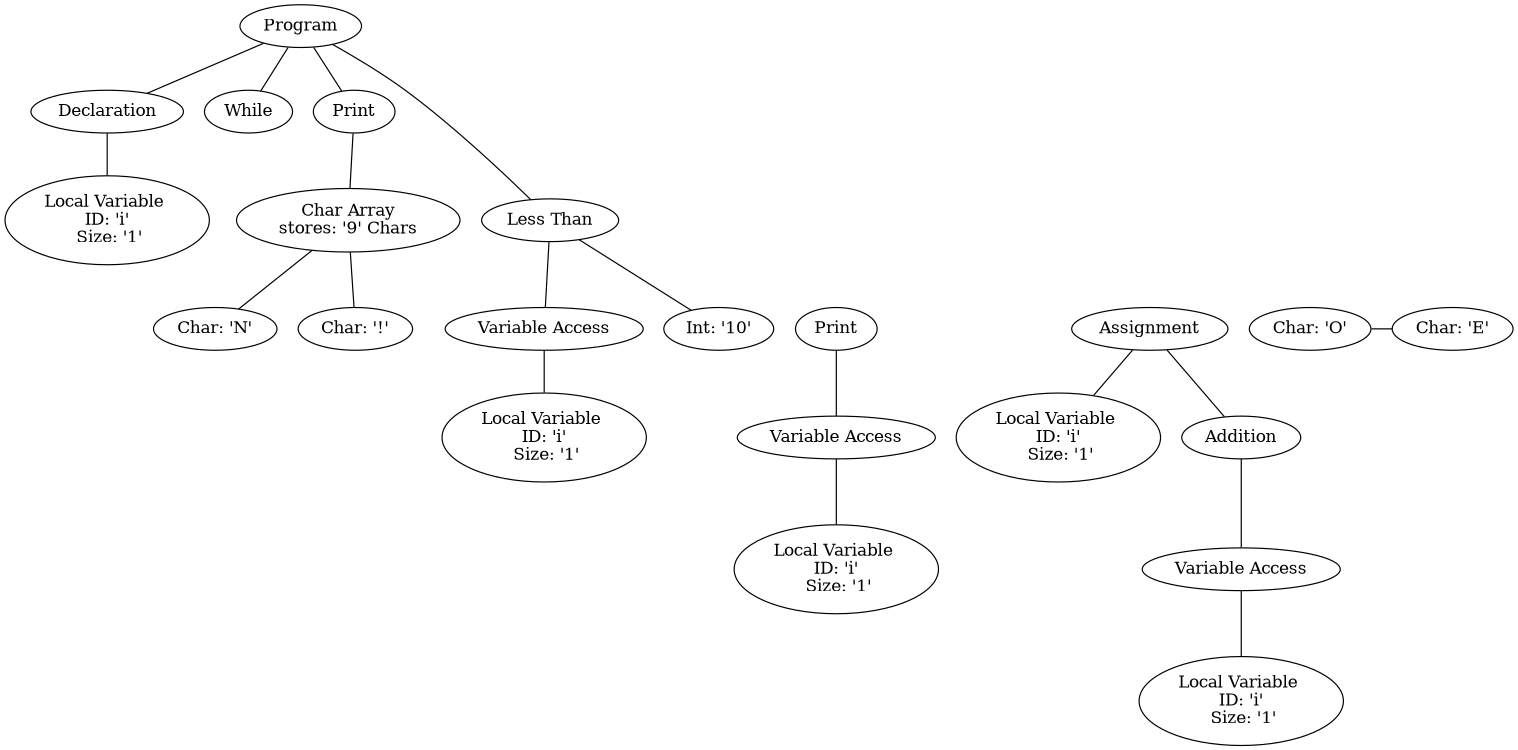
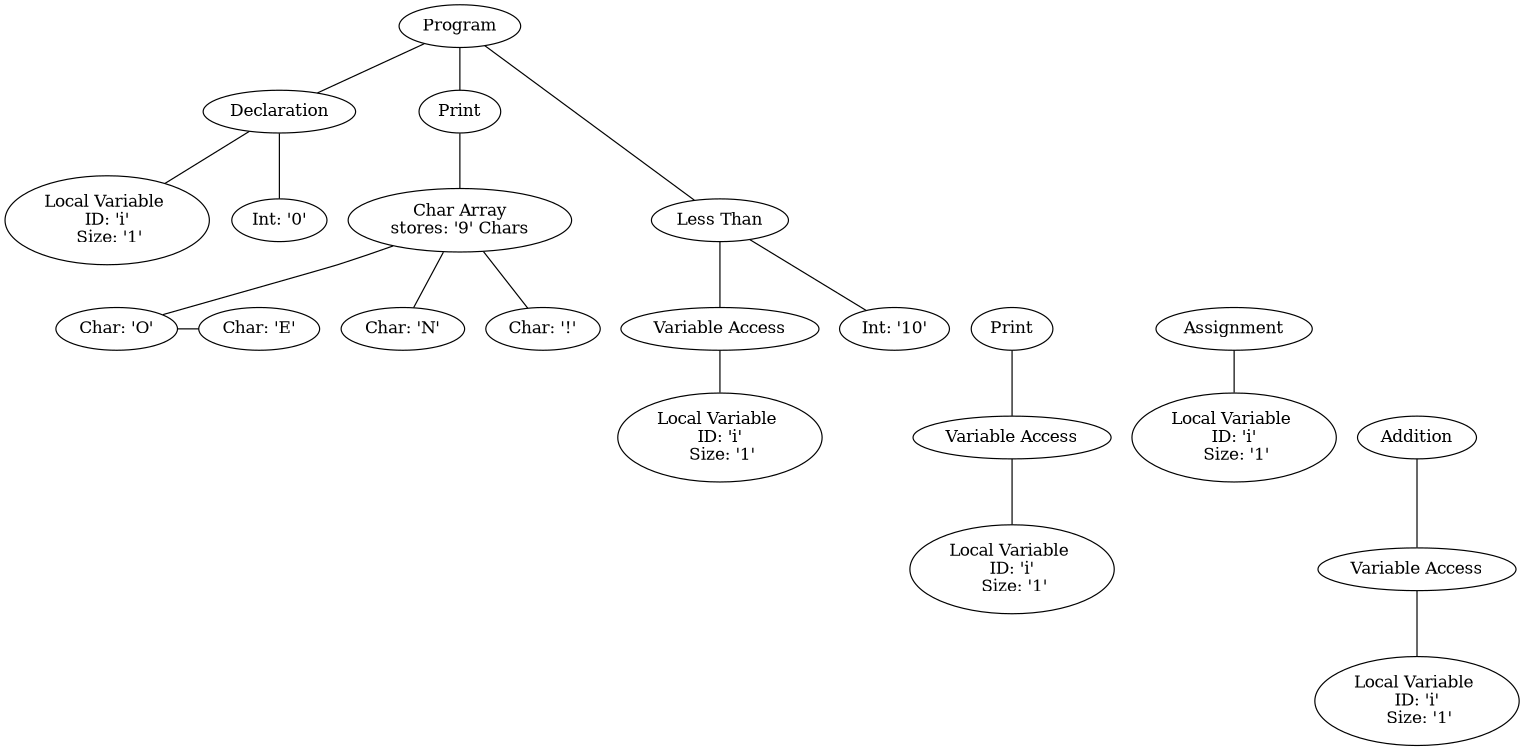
(249, 112) -> none
none -> (279, 220)
none -> (278, 282)
(1196, 383) -> none
